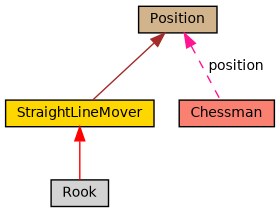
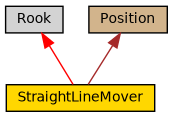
(227, 113) -> none
(80, 160) -> (61, 65)
